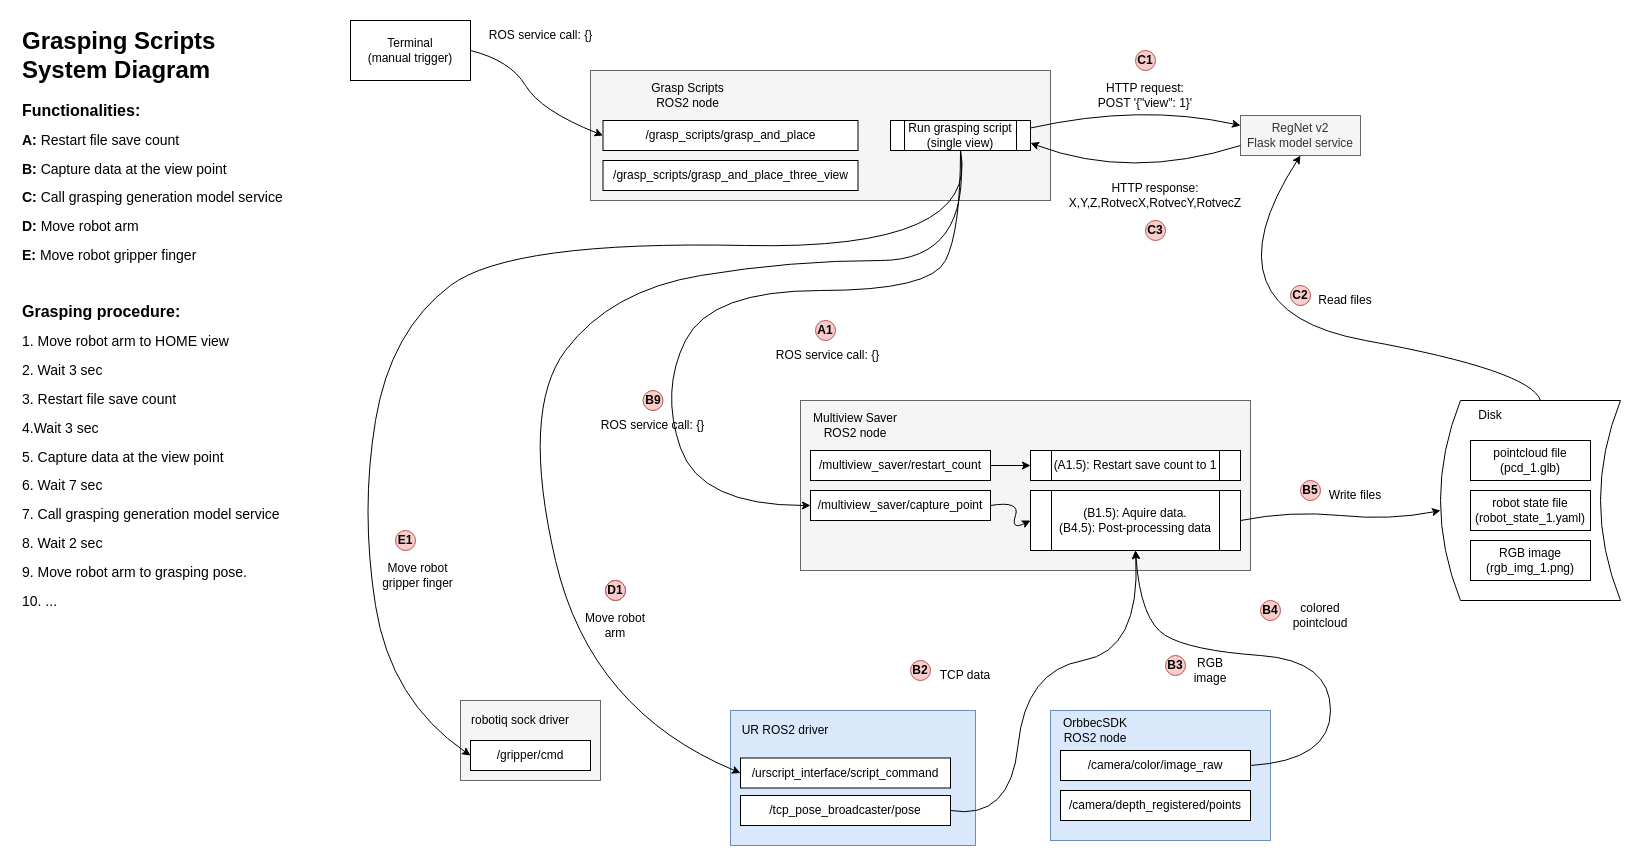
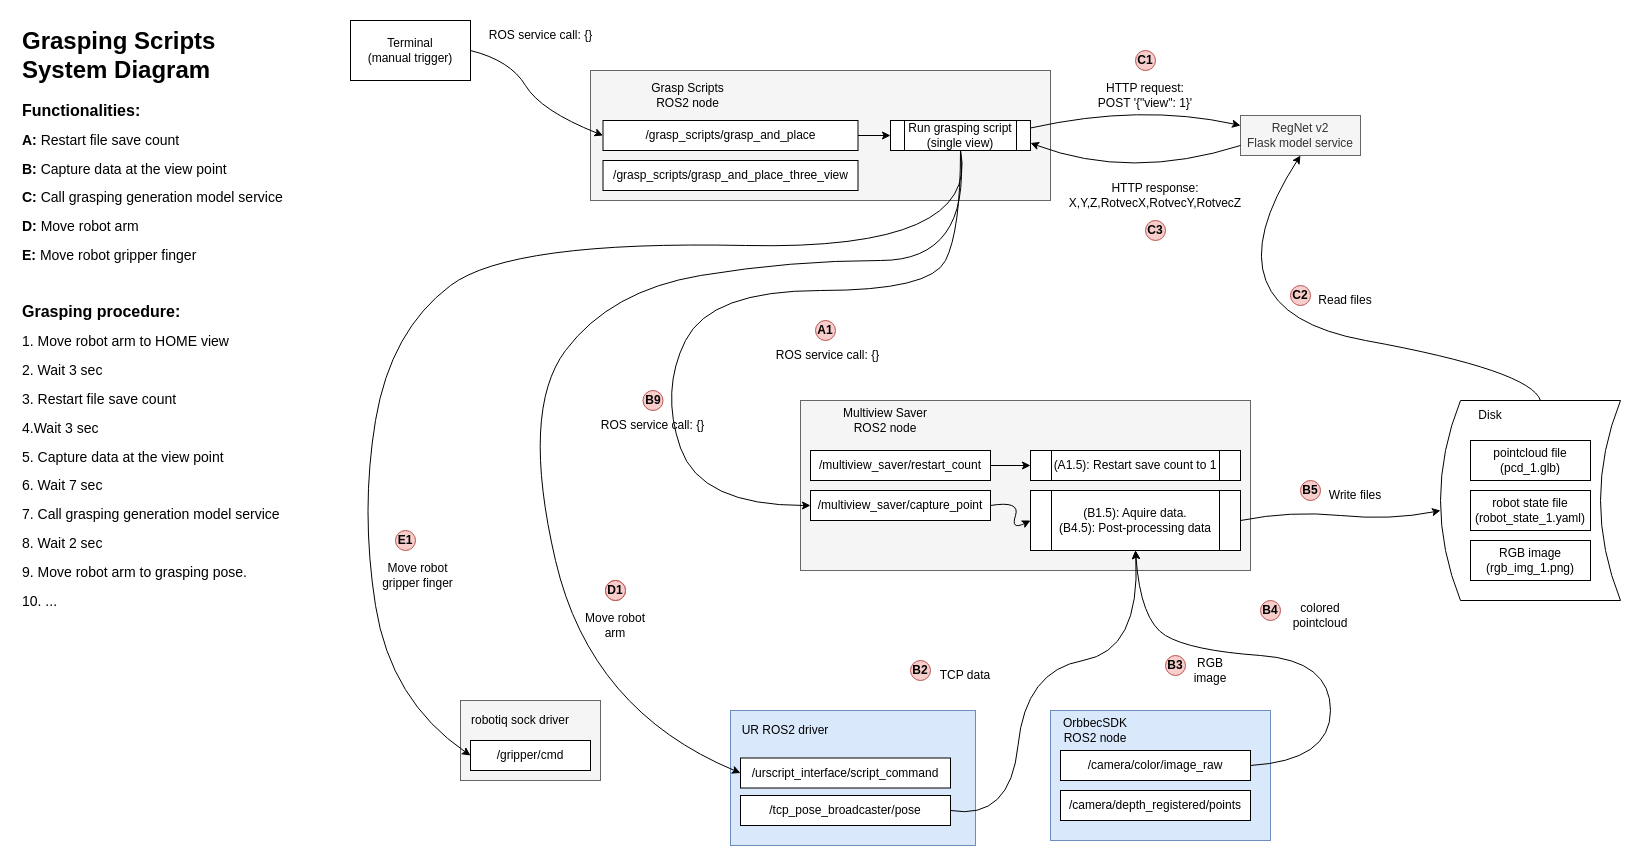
none -> (878, 136)
(856, 426) -> (886, 421)
